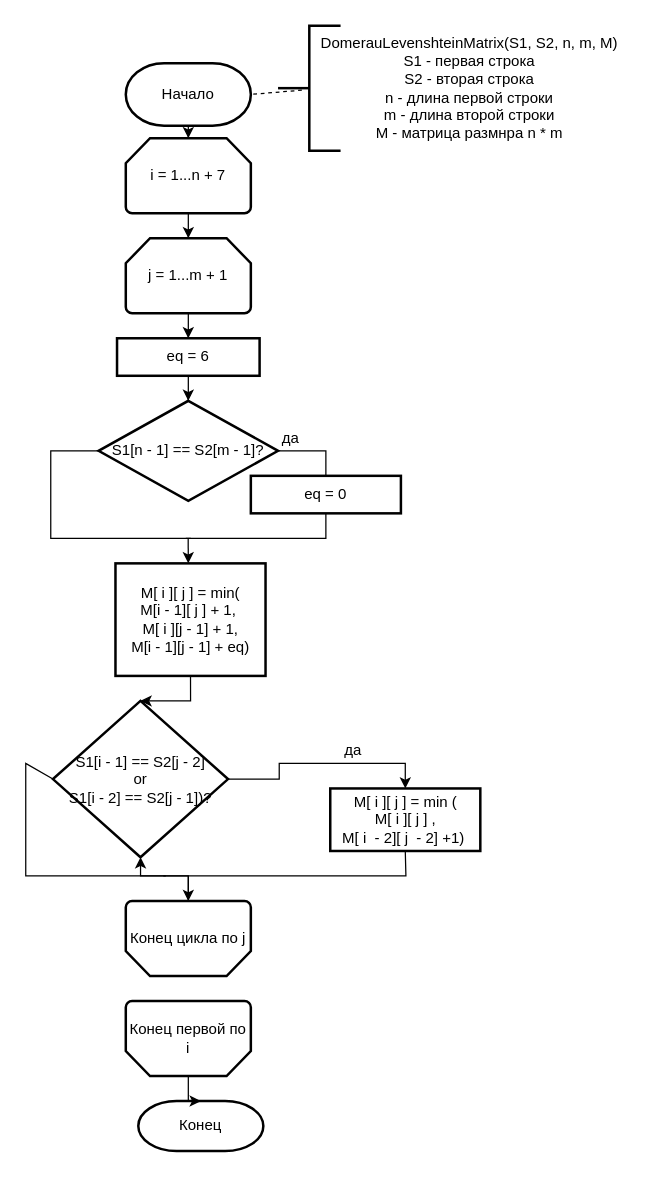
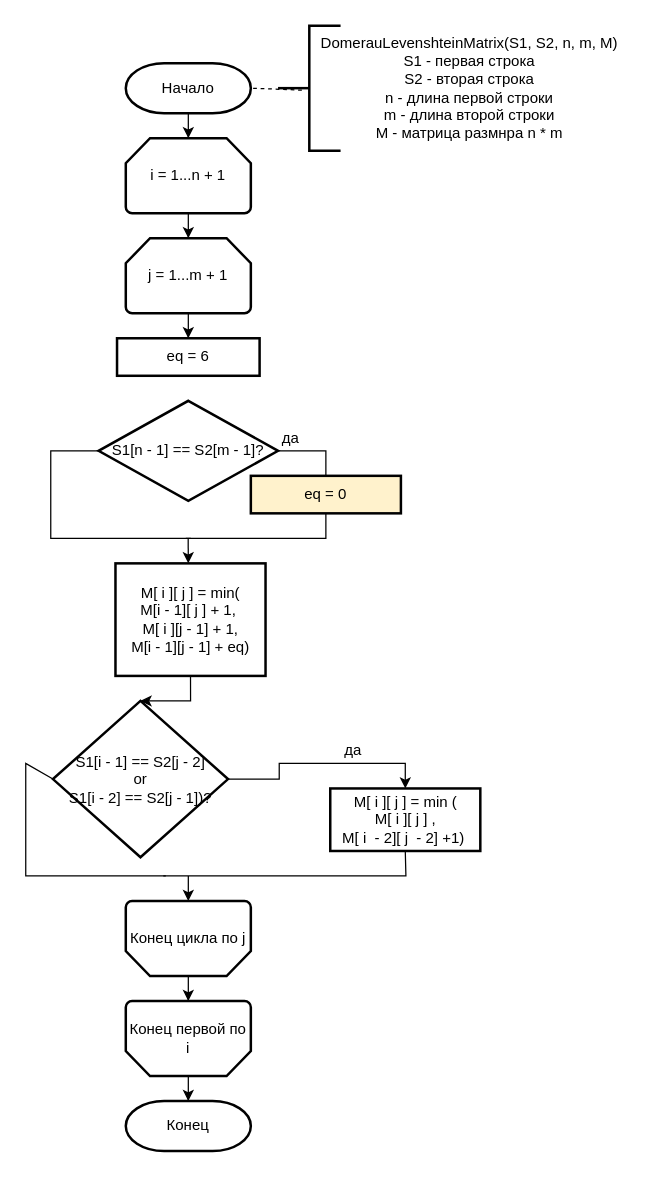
(188, 94) -> (188, 88)
(188, 176) -> (188, 176)
(188, 393) -> none
(326, 494) -> (326, 494)
(140, 869) -> (188, 993)
(201, 1126) -> (188, 1126)
